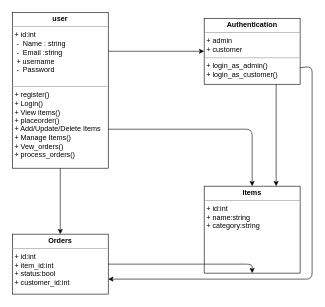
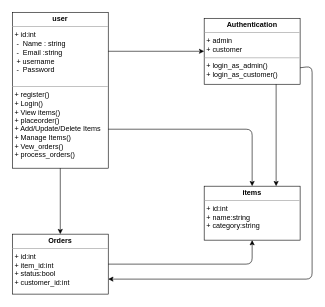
(252, 230) -> (252, 213)
